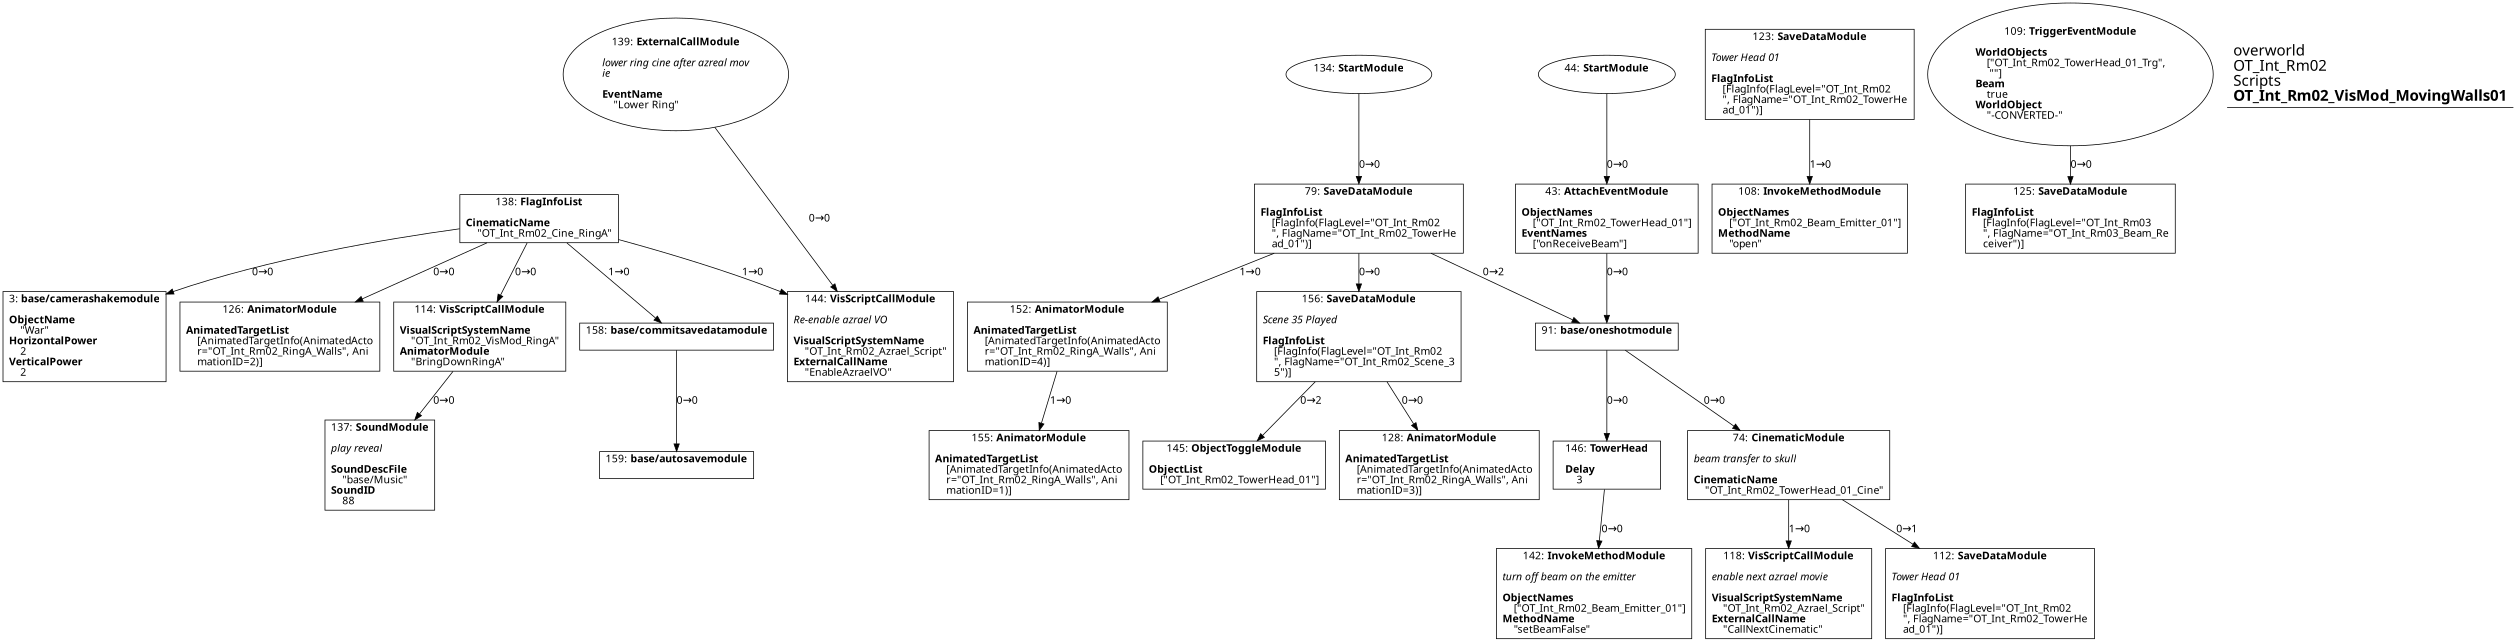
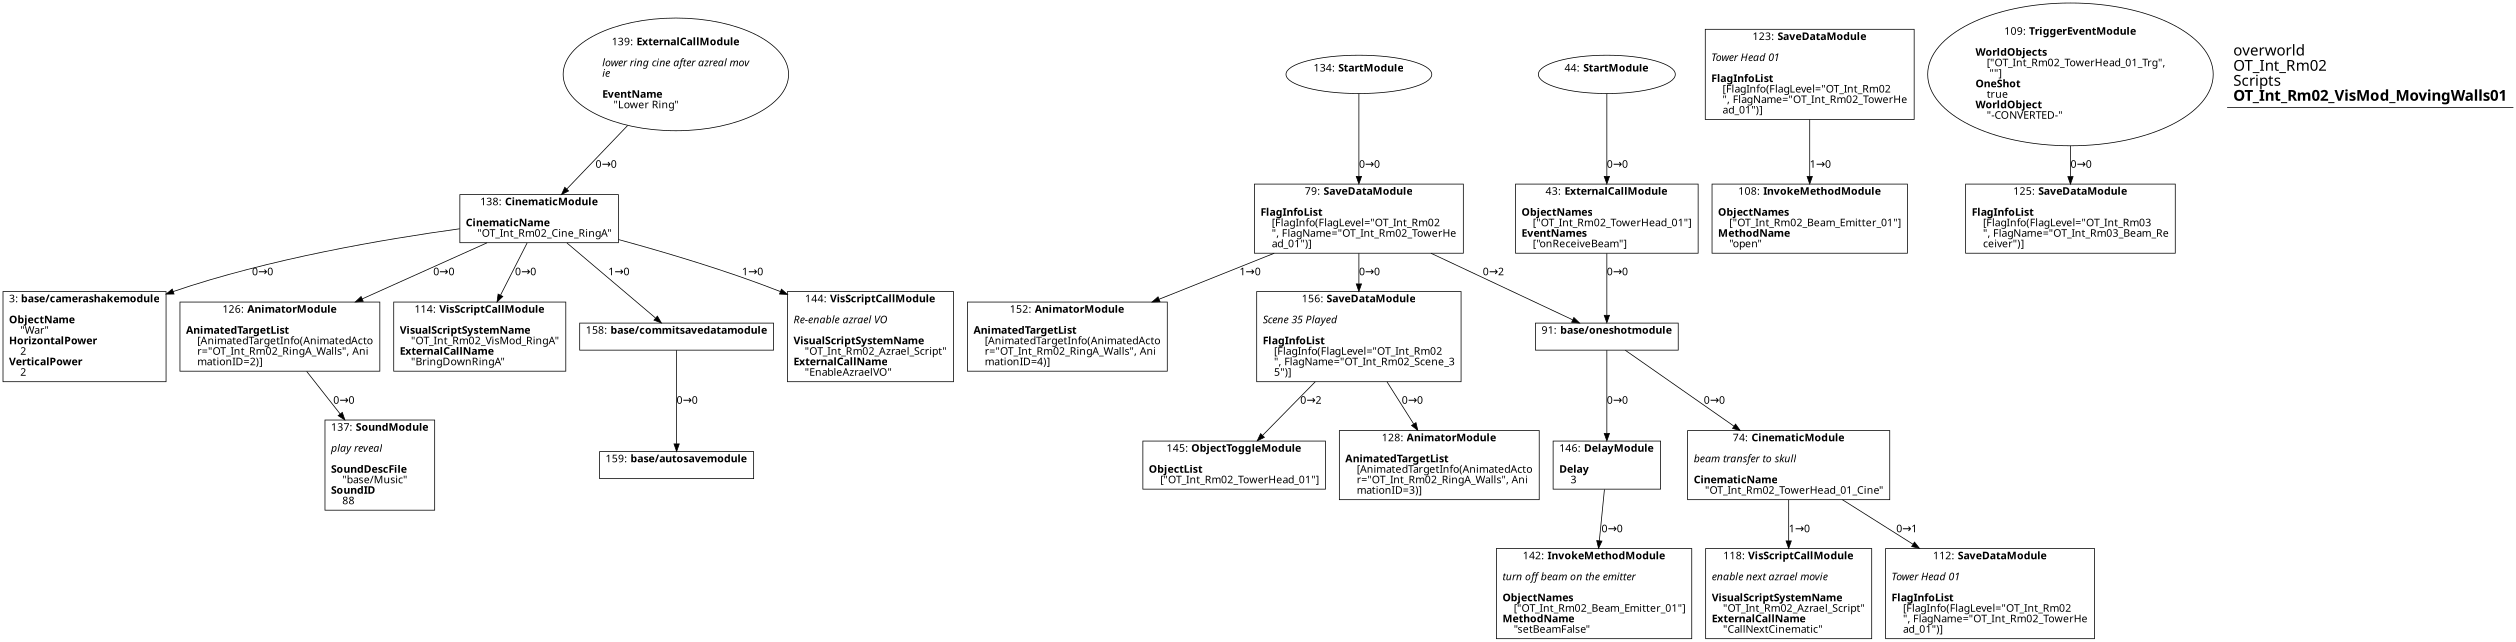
(1990, 84) -> (1998, 84)
(1616, 192) -> (1616, 192)
(552, 202) -> (552, 202)
(774, 206) -> (597, 157)
(445, 352) -> (447, 352)
(436, 393) -> (323, 393)
(1619, 449) -> (1619, 449)
(1029, 465) -> none
